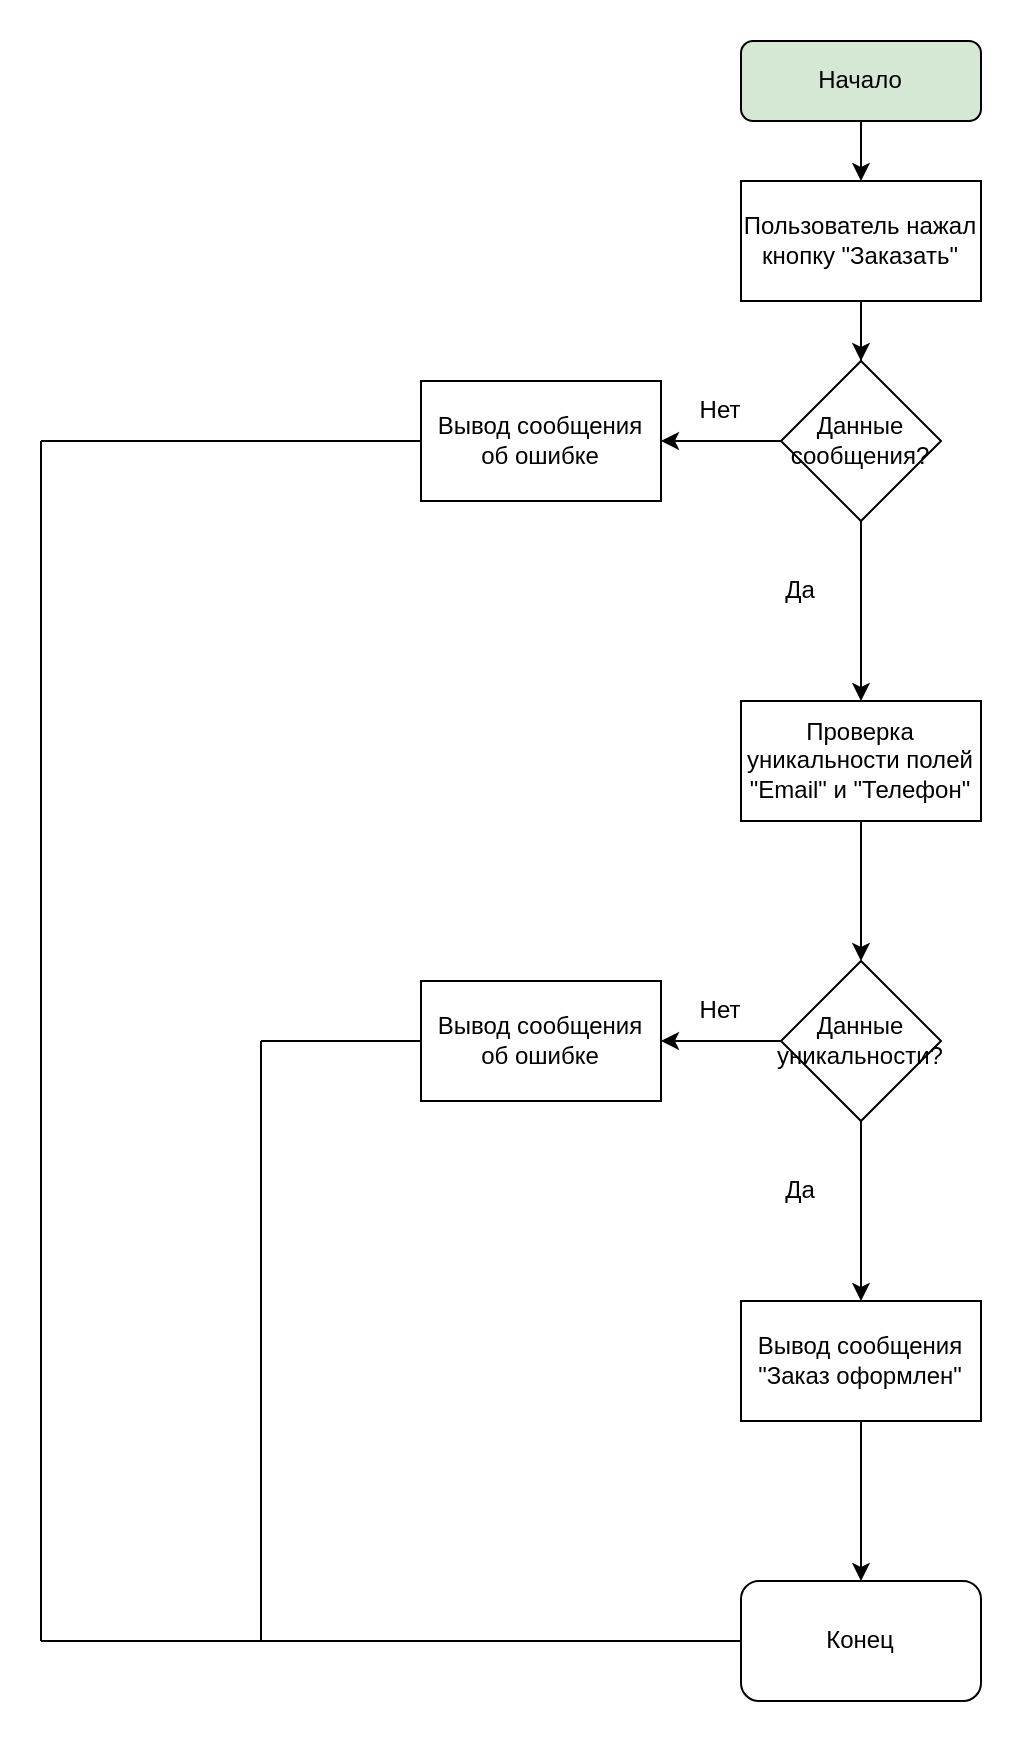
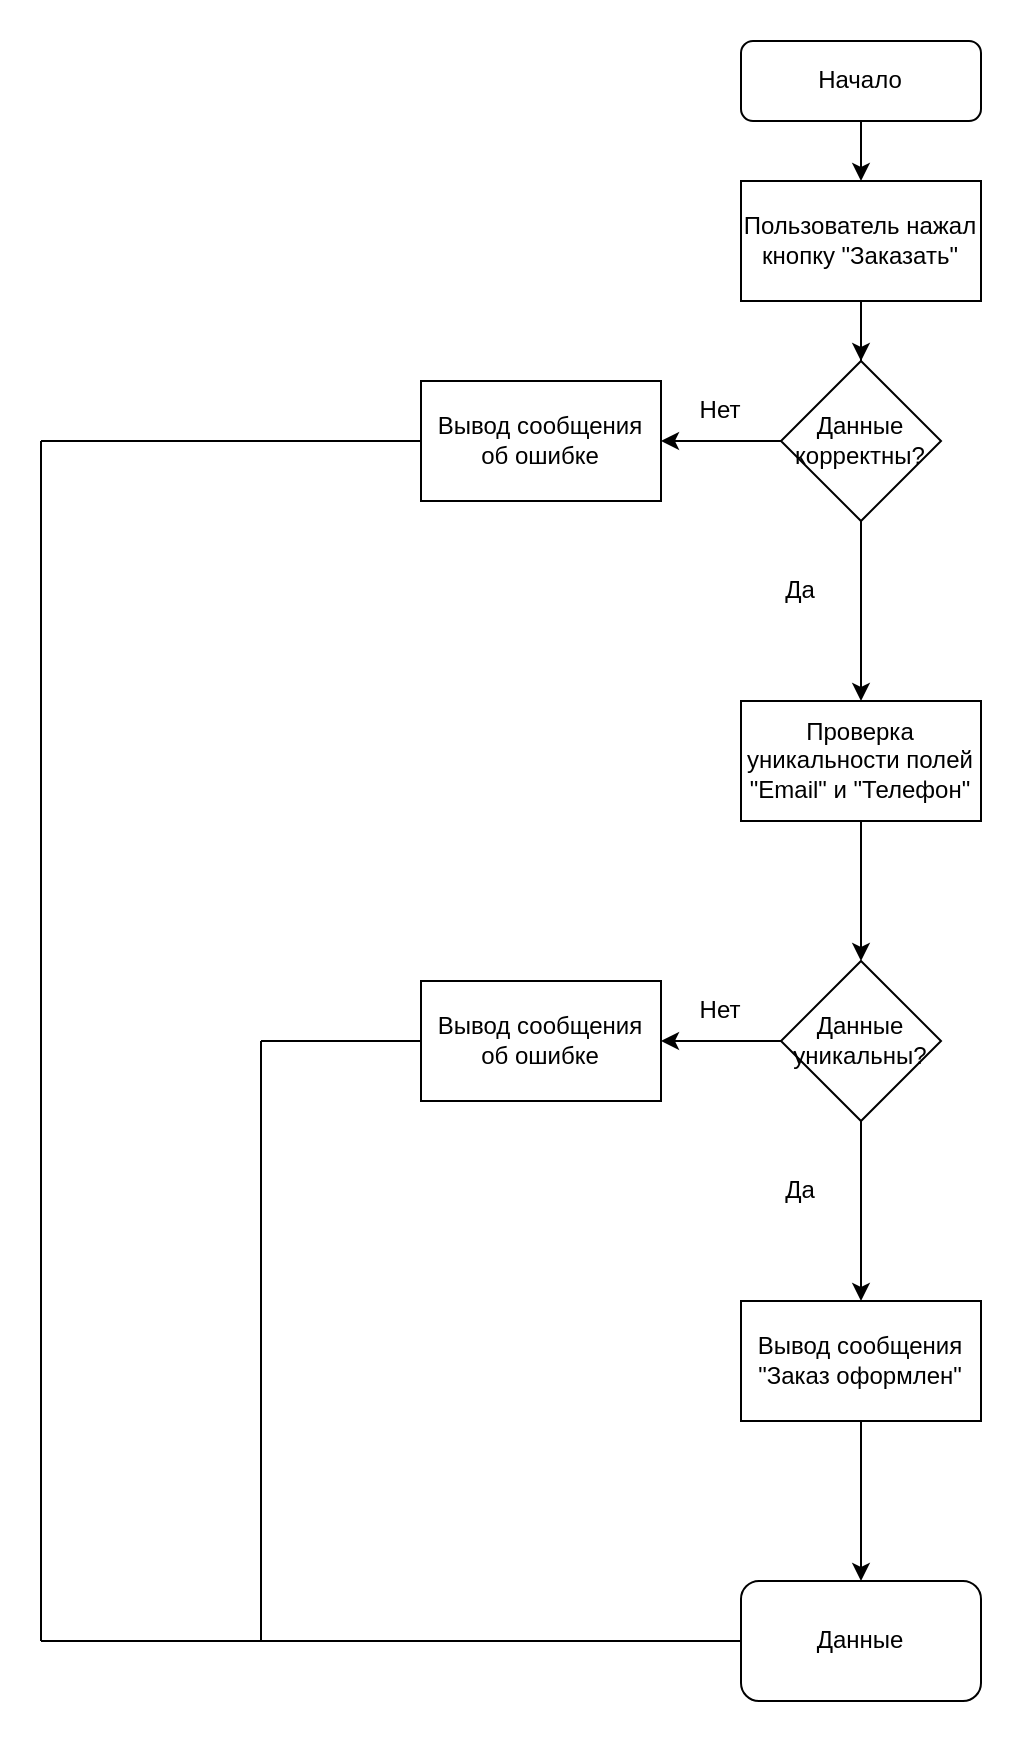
(861, 81) -> (861, 81)
(861, 441) -> (861, 441)
(861, 1041) -> (861, 1041)
(861, 1641) -> (861, 1641)
